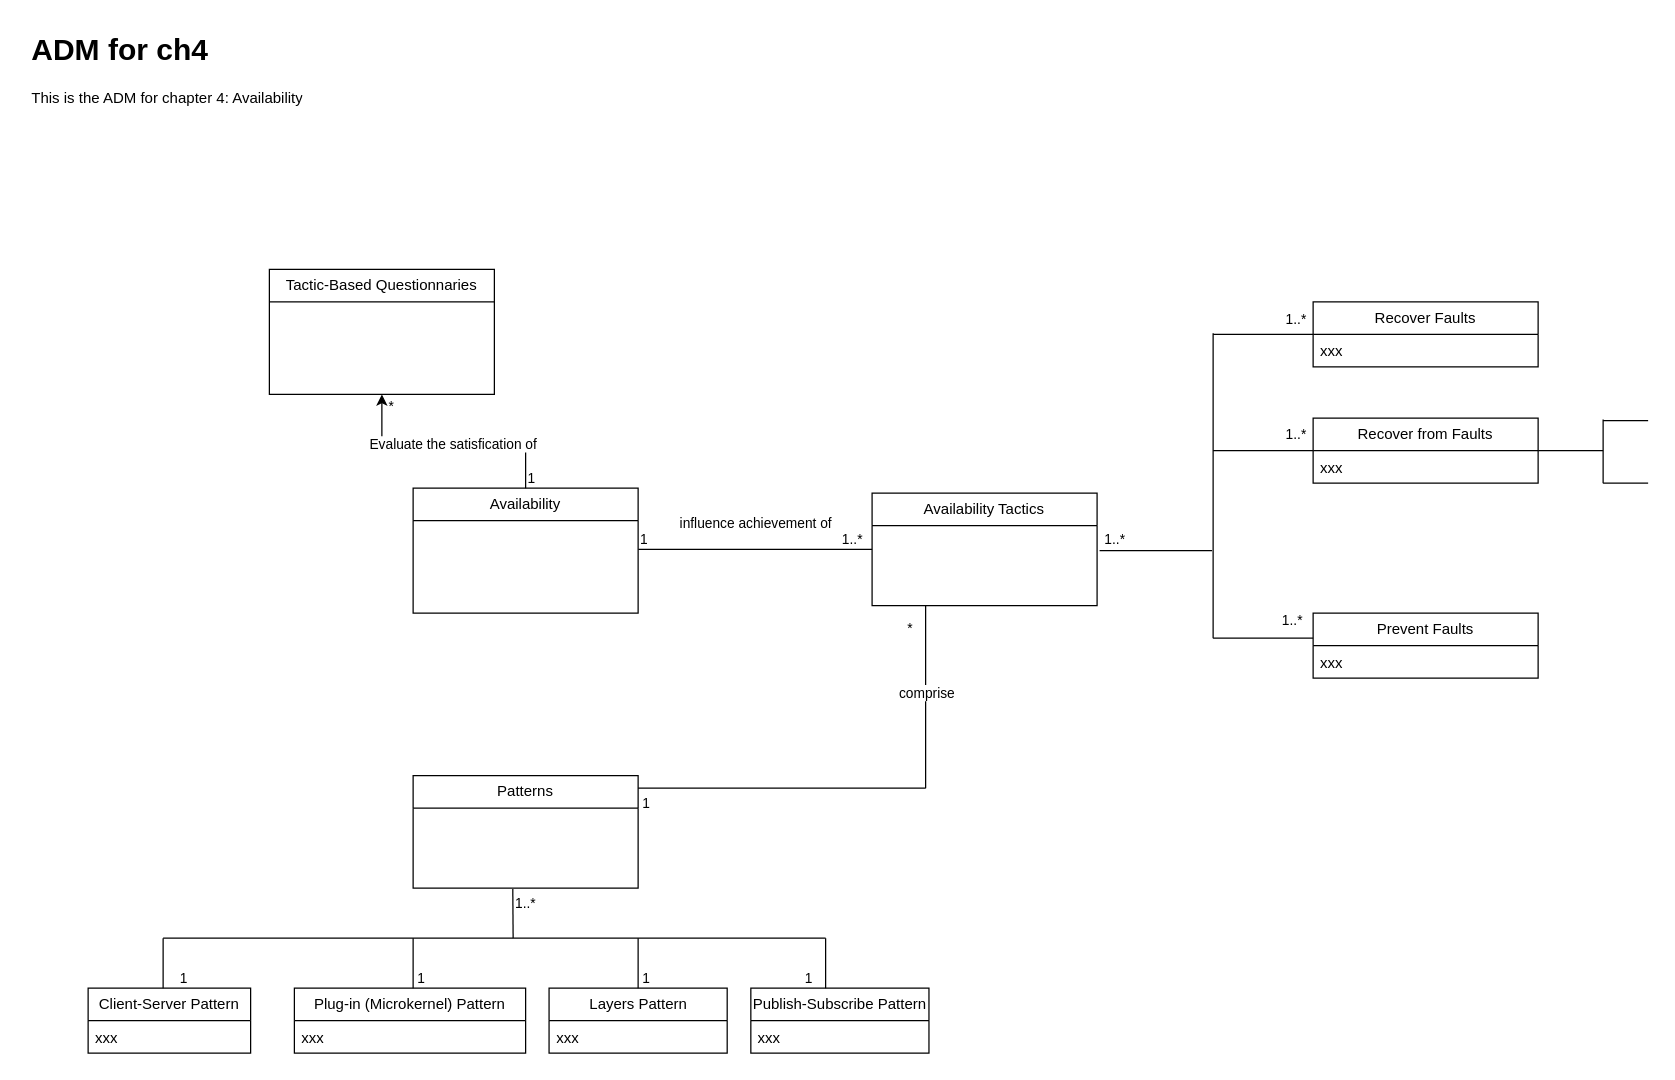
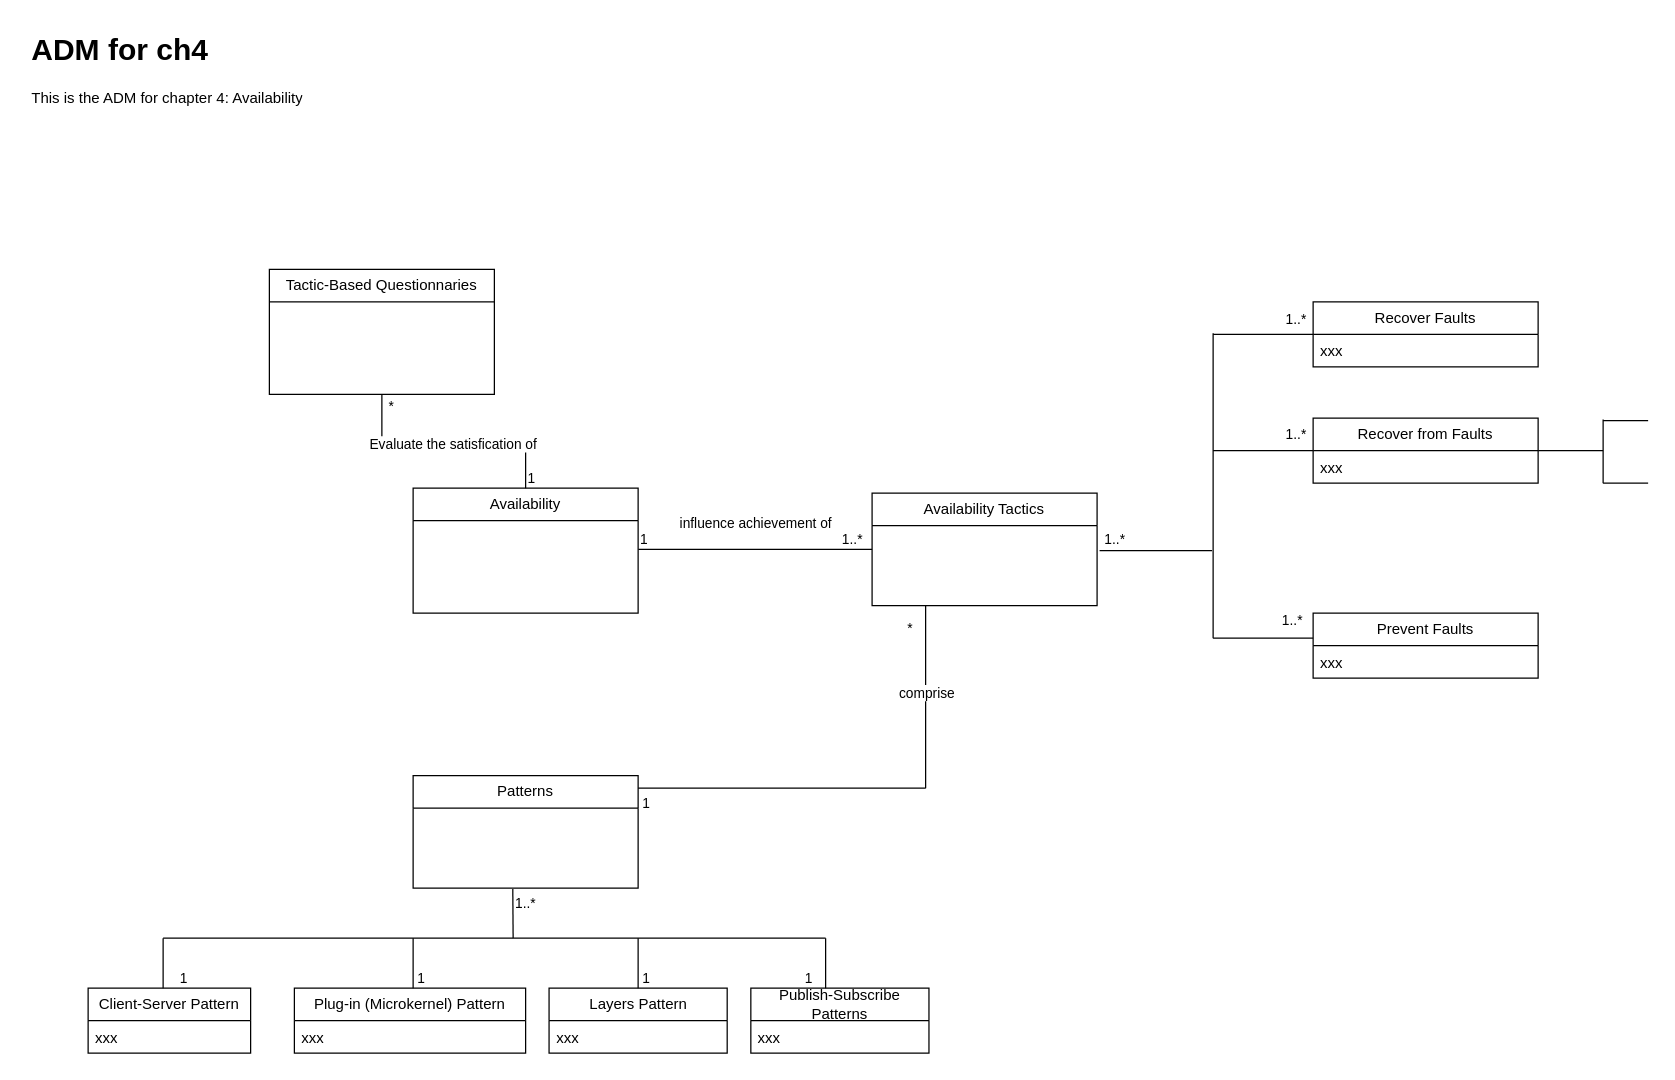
(382, 404) -> (382, 400)
(840, 1004) -> (840, 1004)
